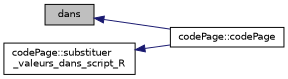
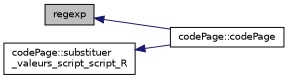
(70, 15) -> (70, 15)
(70, 59) -> (70, 59)
